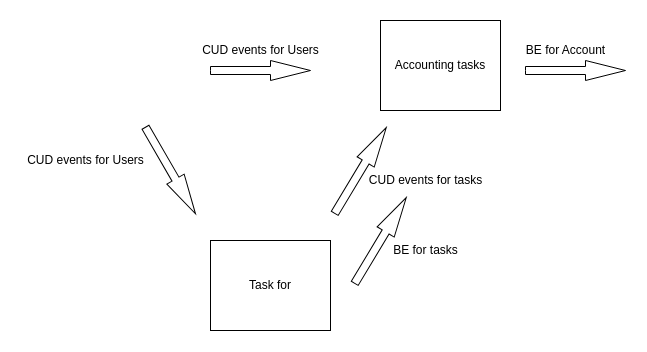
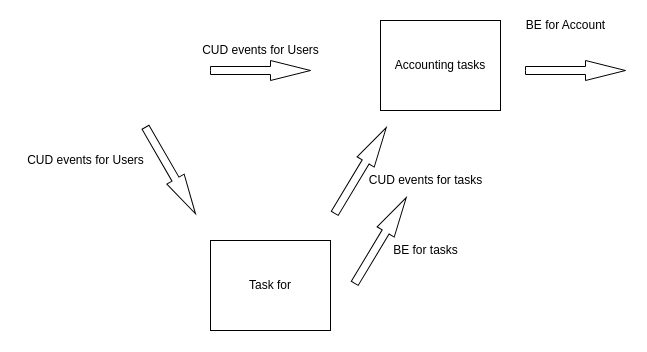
(566, 51) -> (566, 26)
